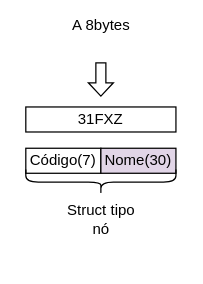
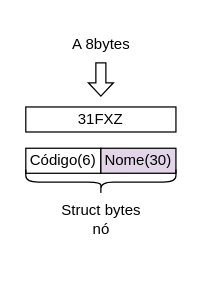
(101, 26) -> (101, 44)
(63, 161) -> (63, 161)
(101, 219) -> (101, 219)
